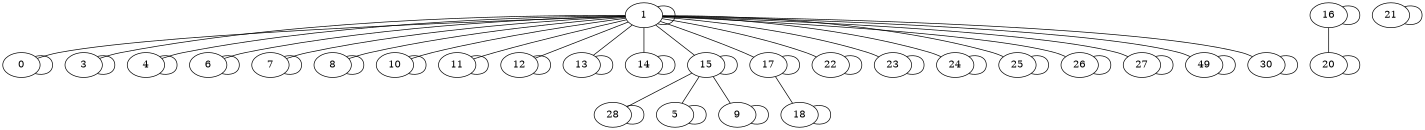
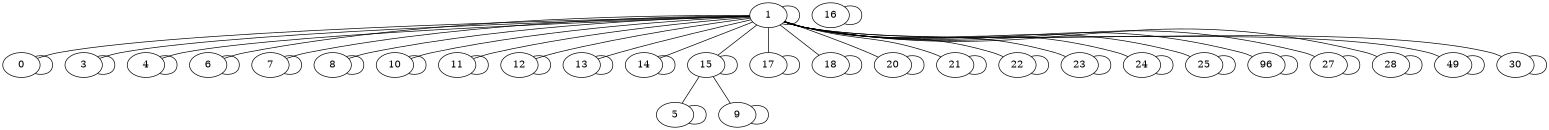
(1329, 40) -> (832, 38)
none -> (899, 44)
(1080, 65) -> (1266, 65)
(659, 90) -> (1201, 30)
(784, 90) -> (800, 40)
